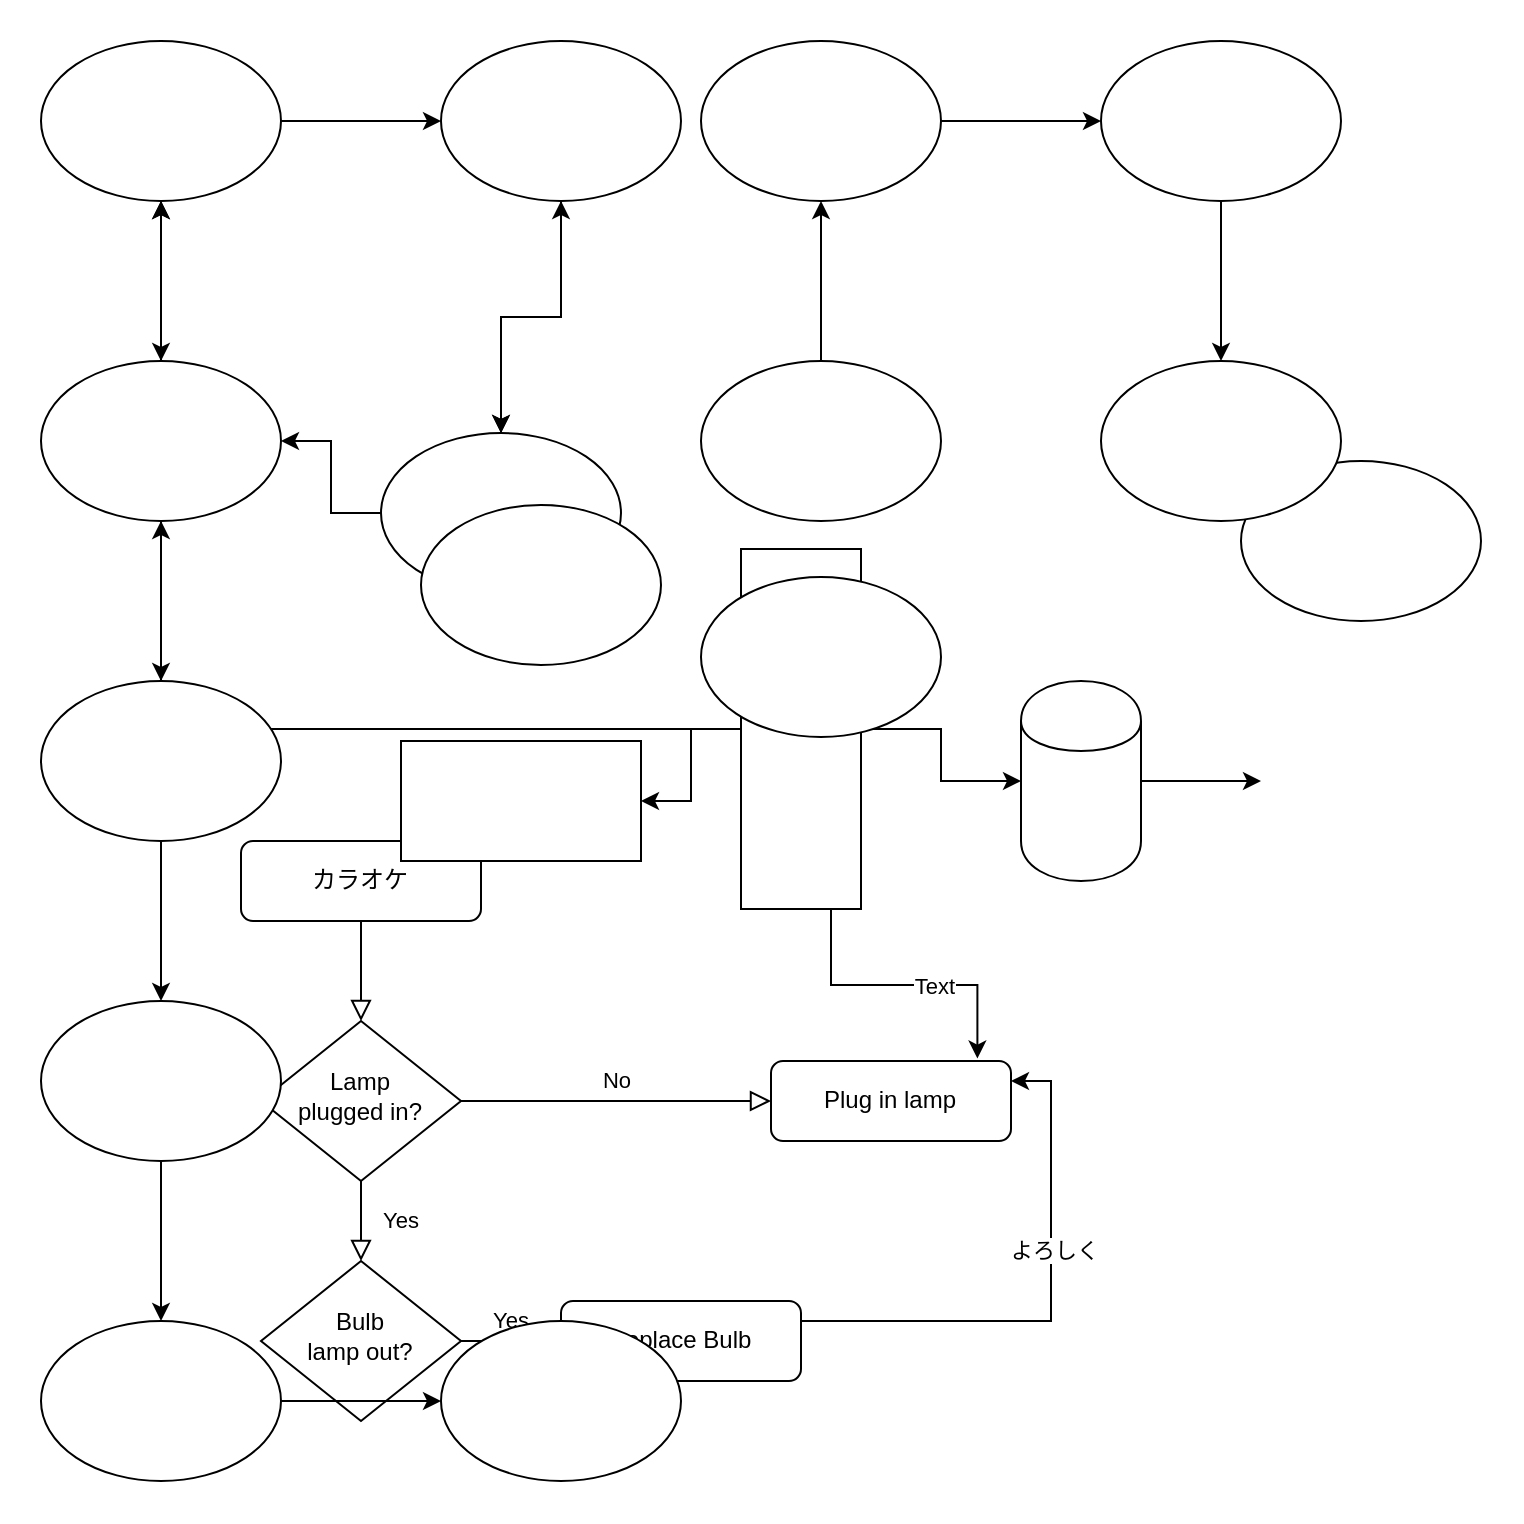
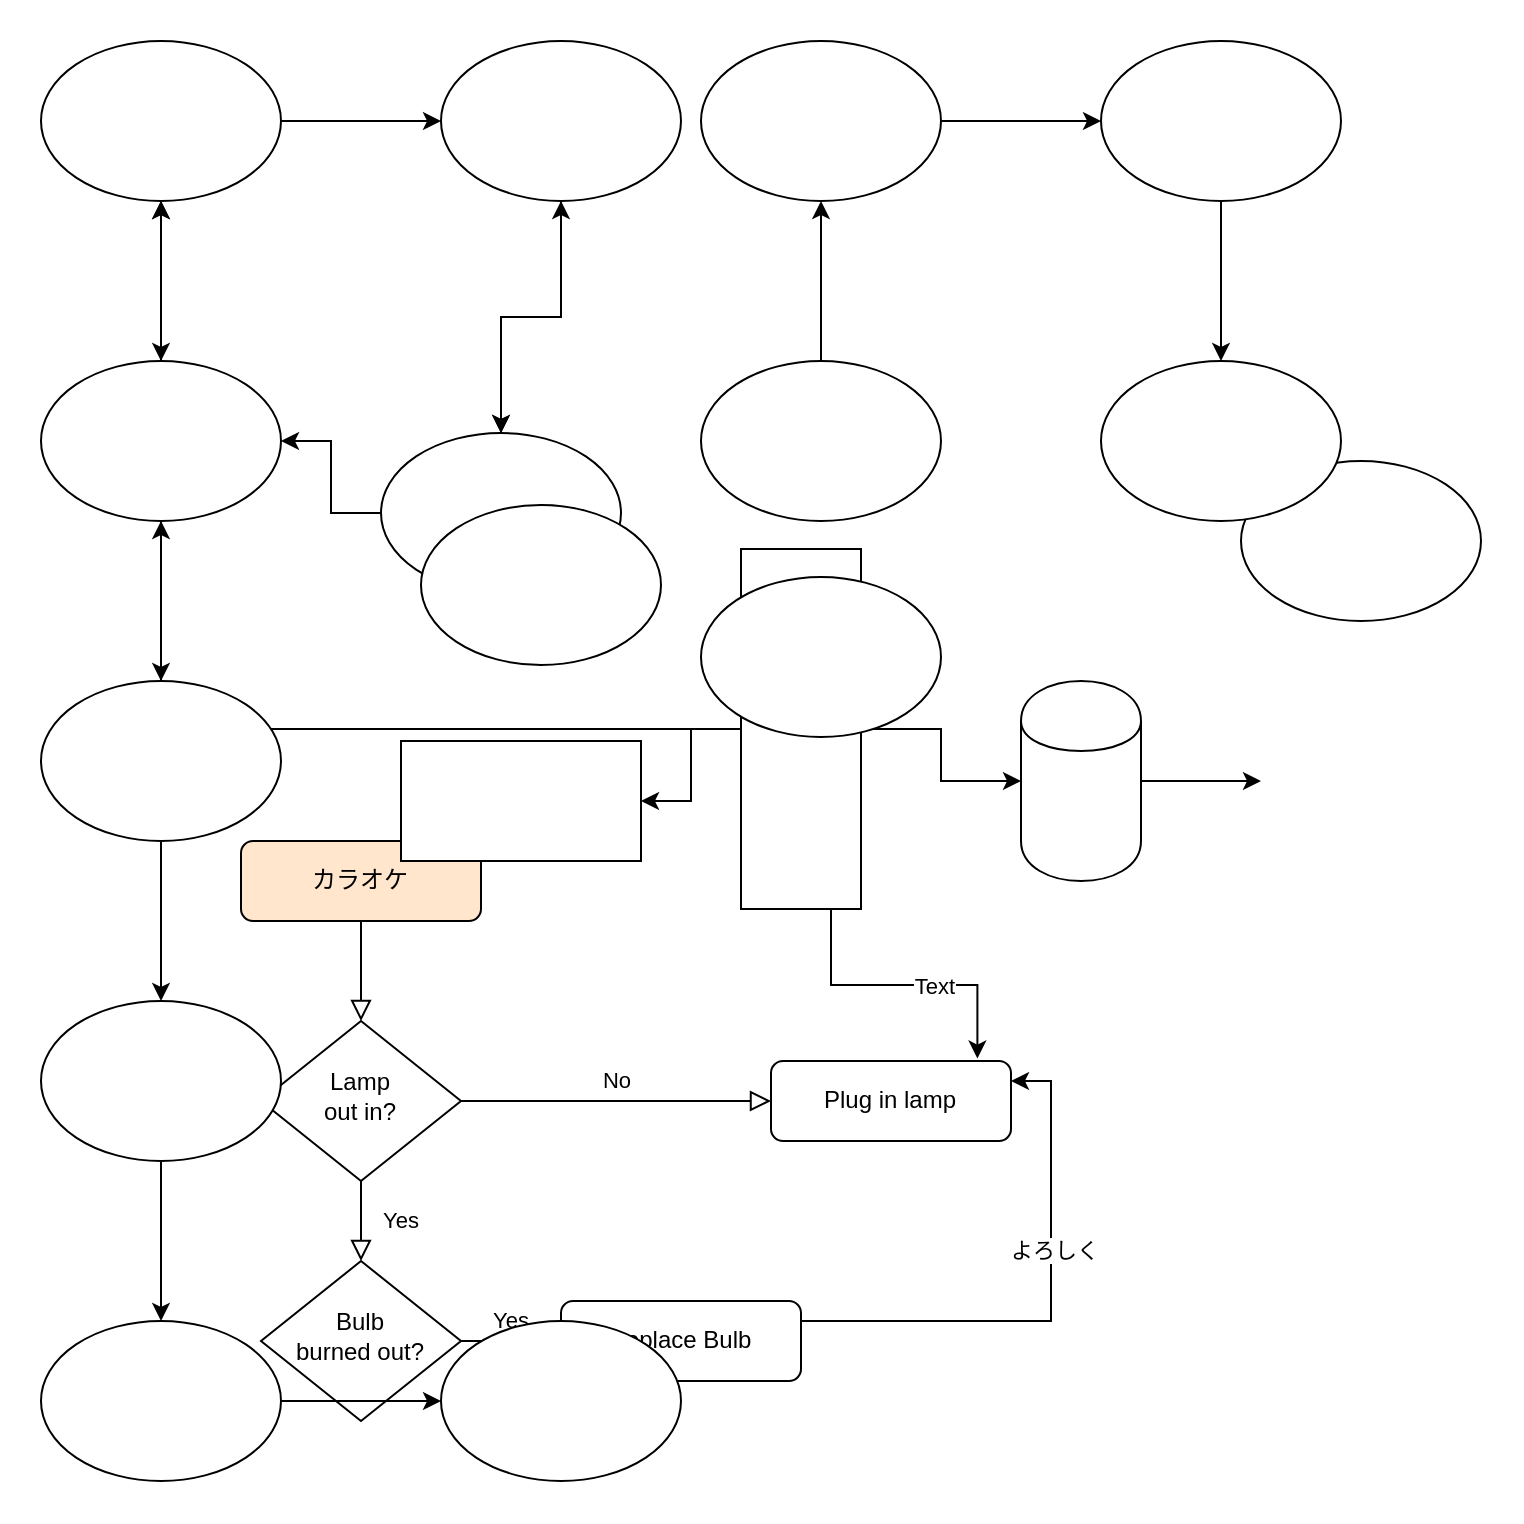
(361, 881) -> (361, 881)
(361, 1097) -> (361, 1097)
(361, 1337) -> (361, 1337)
